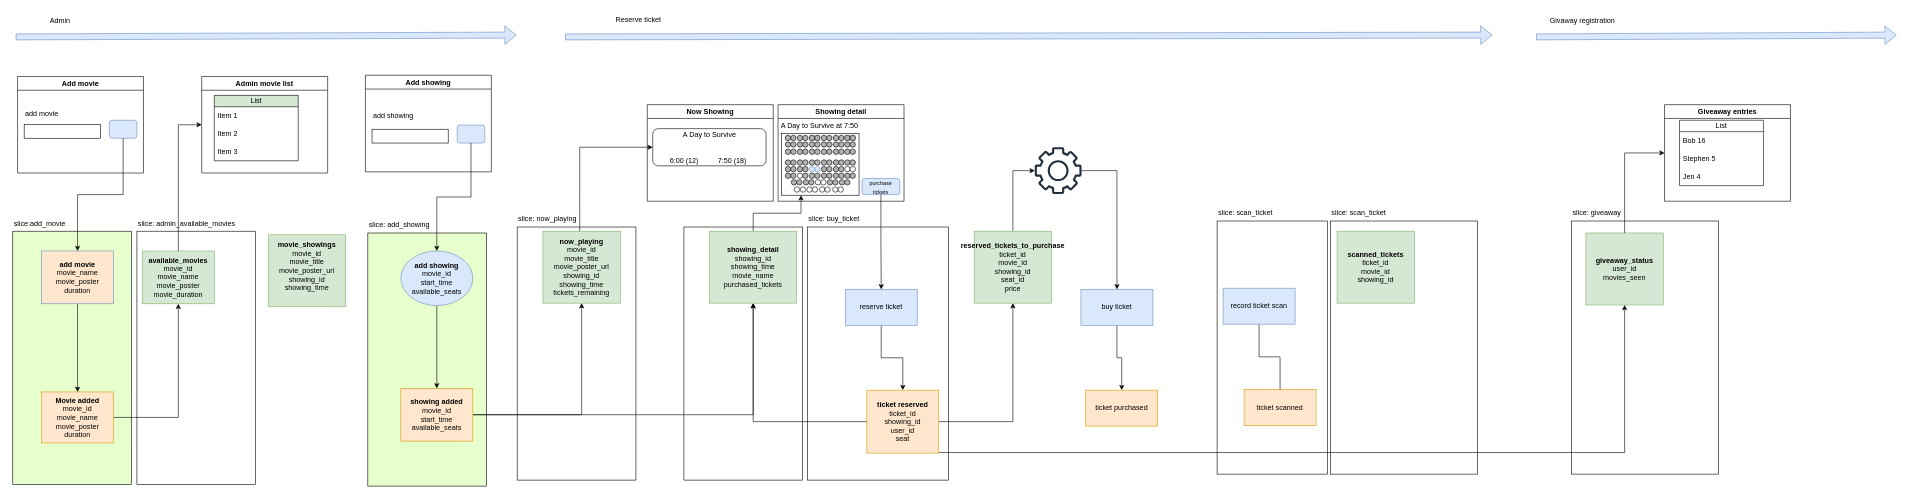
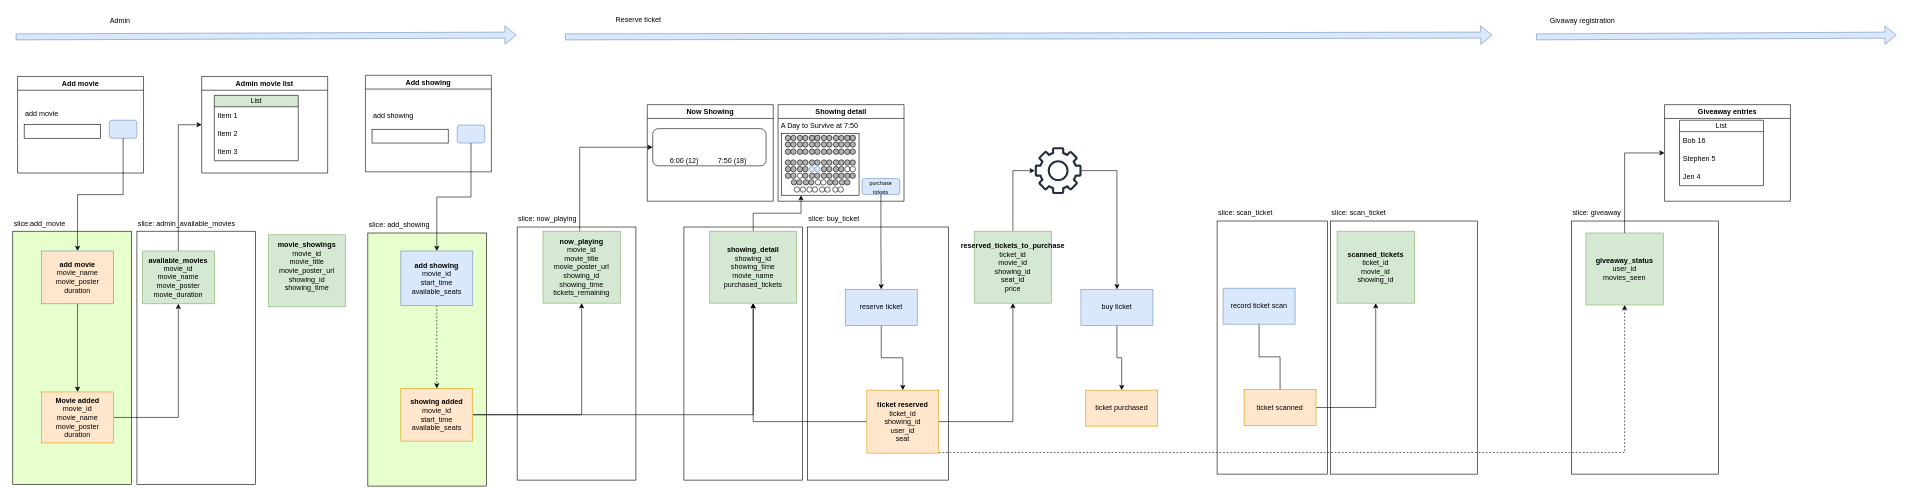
(65, 21) -> (125, 21)
(710, 134) -> none
(437, 278) -> (437, 278)
(437, 345) -> (437, 345)
none -> (1347, 408)
(1353, 453) -> (1353, 453)
